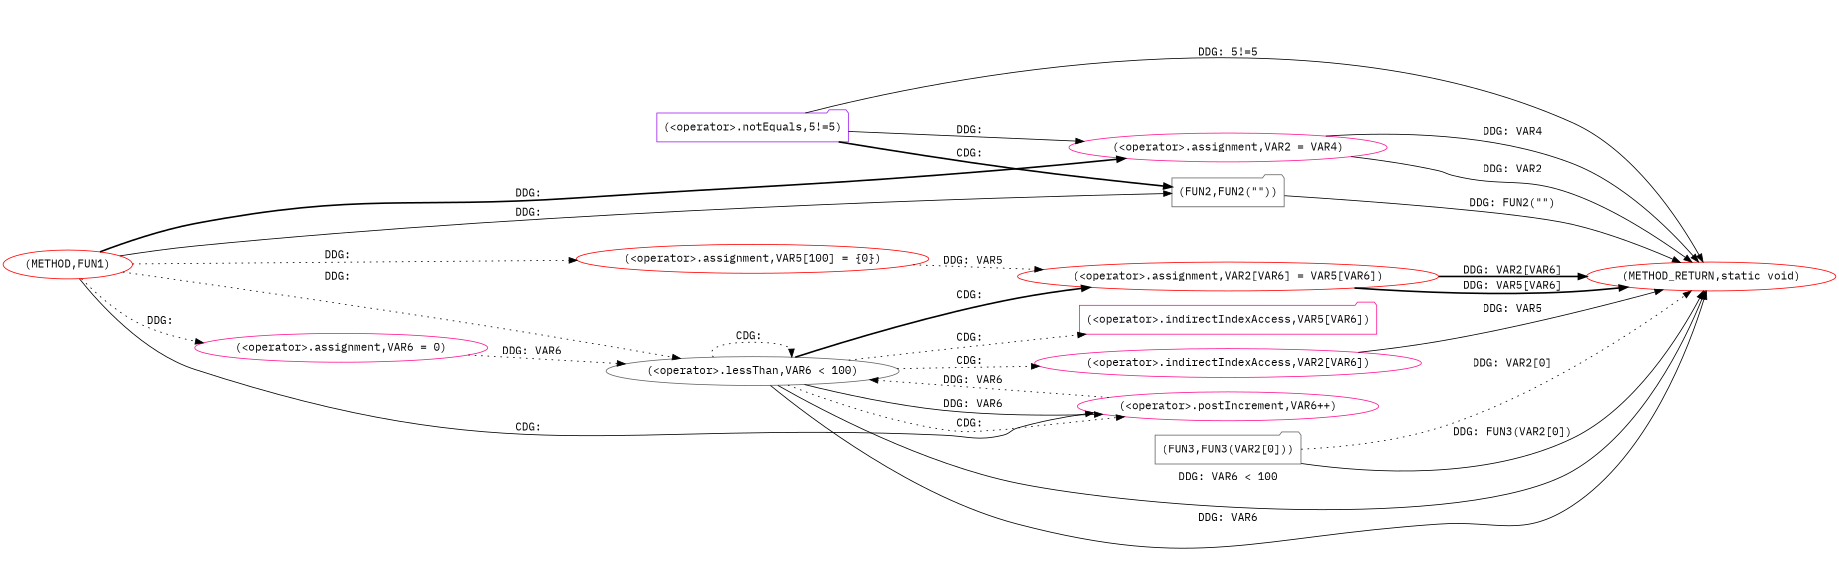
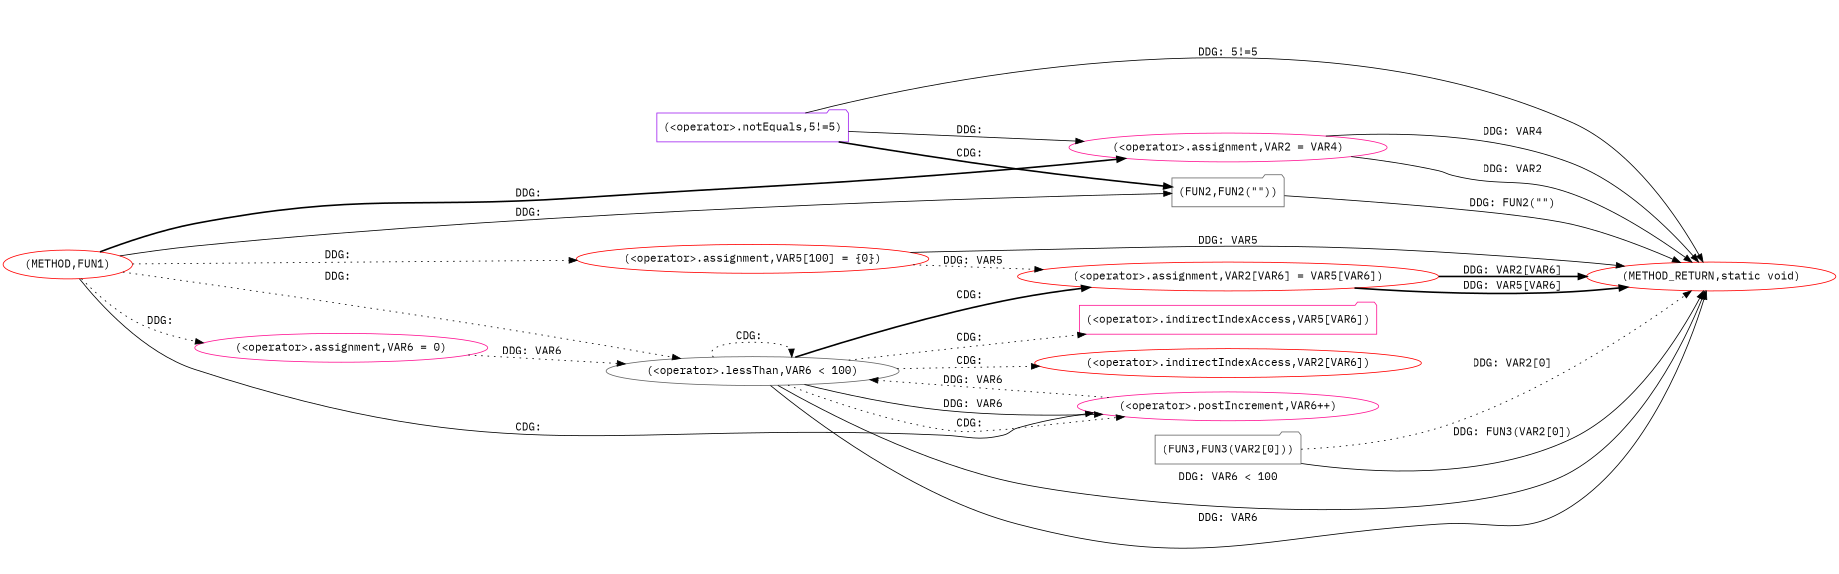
(1508, 328) -> (1264, 246)
(1228, 363) -> (1228, 363)
